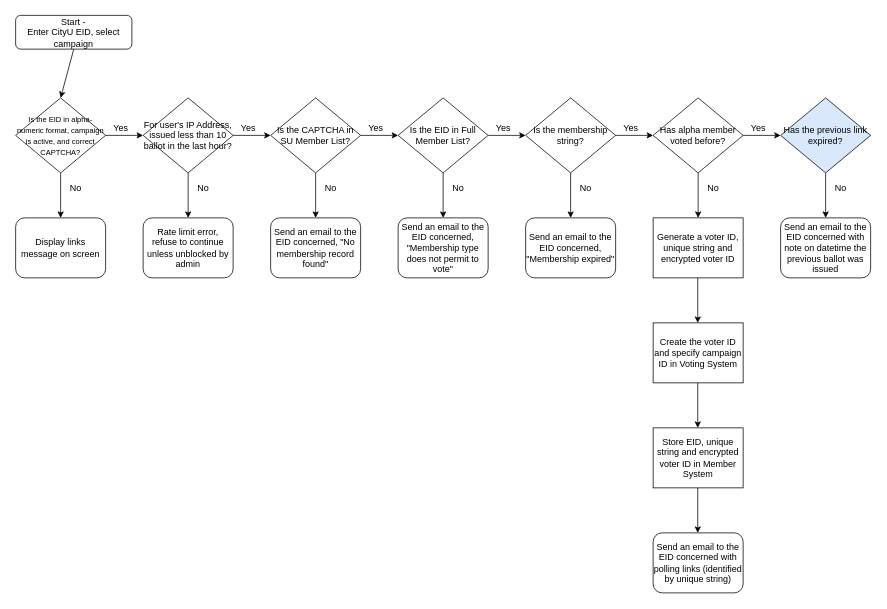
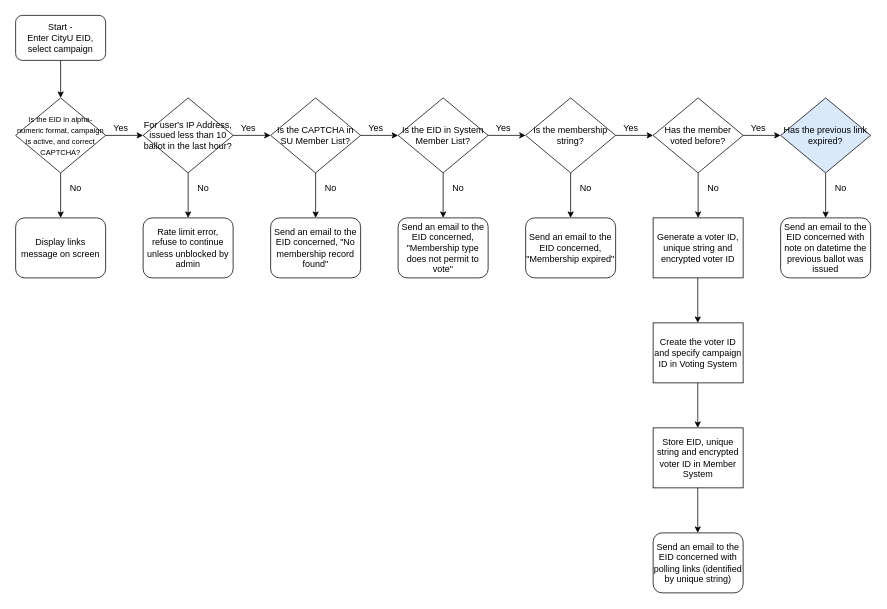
(74, 32) -> (60, 38)
(443, 135) -> (443, 135)
(698, 135) -> (698, 135)
